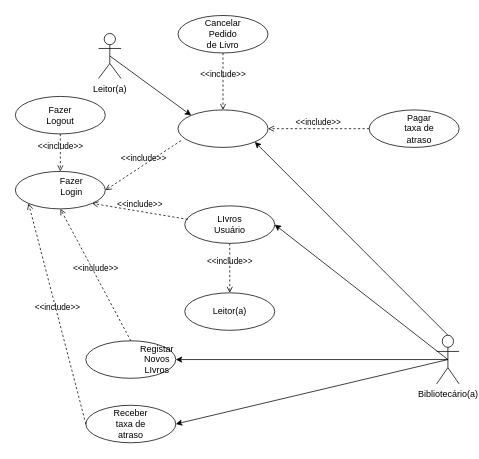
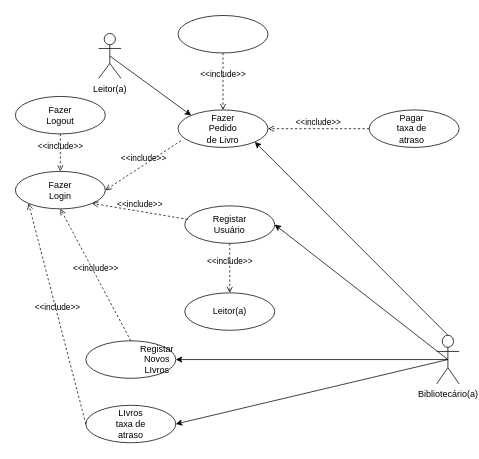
(223, 34) -> none
none -> (223, 129)
(420, 129) -> (412, 129)
(72, 186) -> (60, 190)
(230, 225) -> (230, 225)
(131, 424) -> (131, 424)
